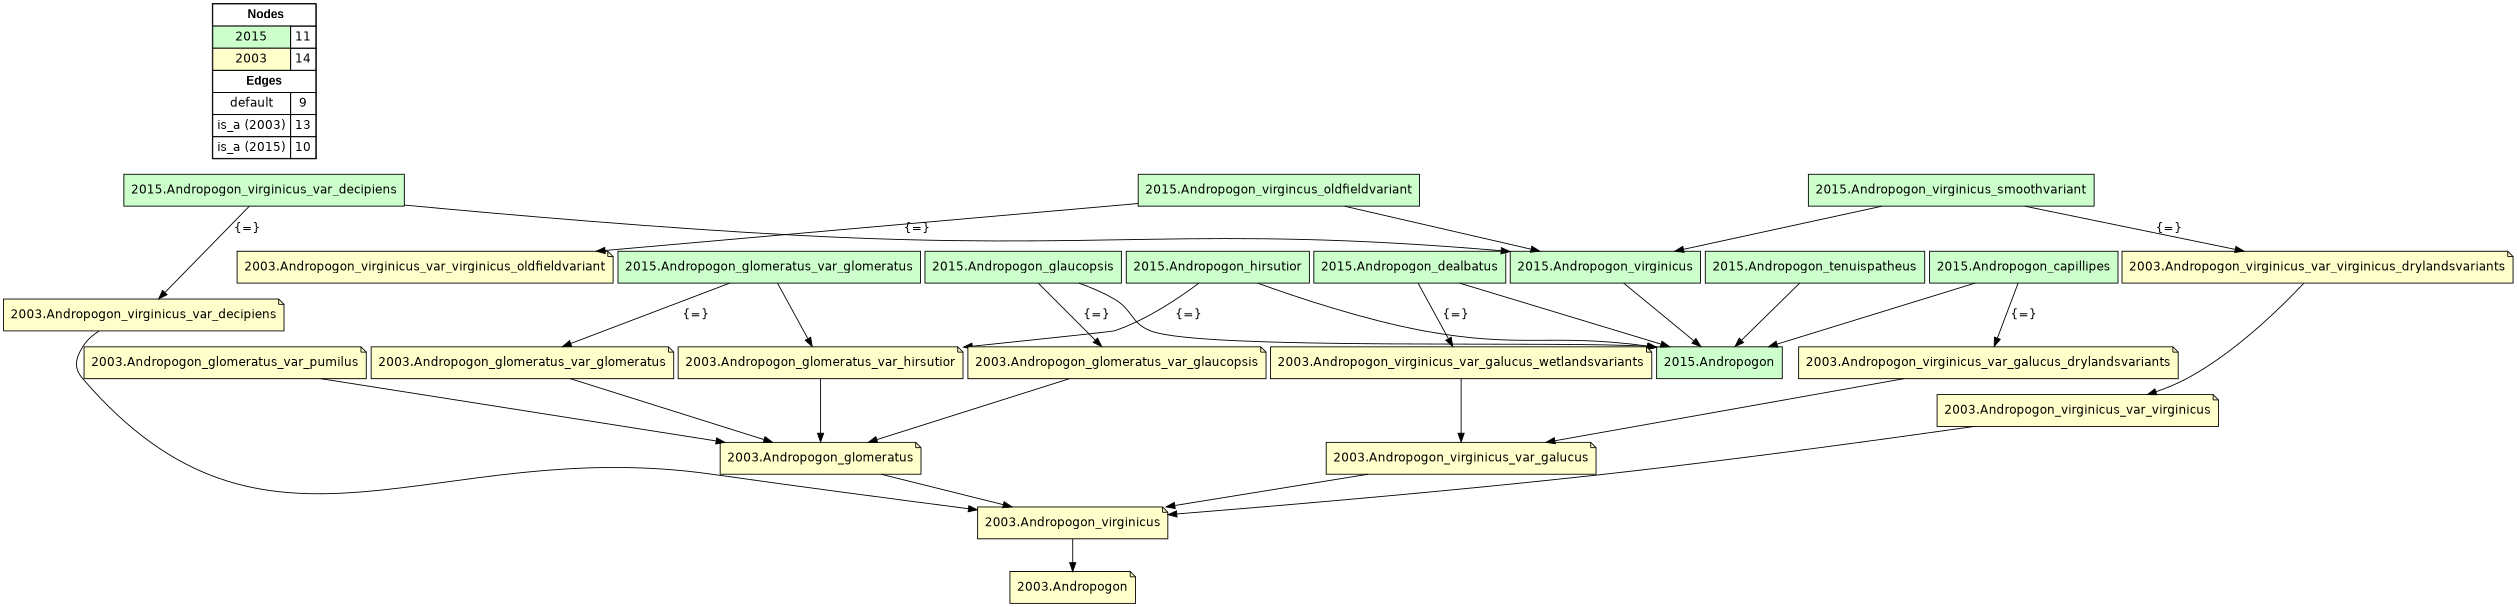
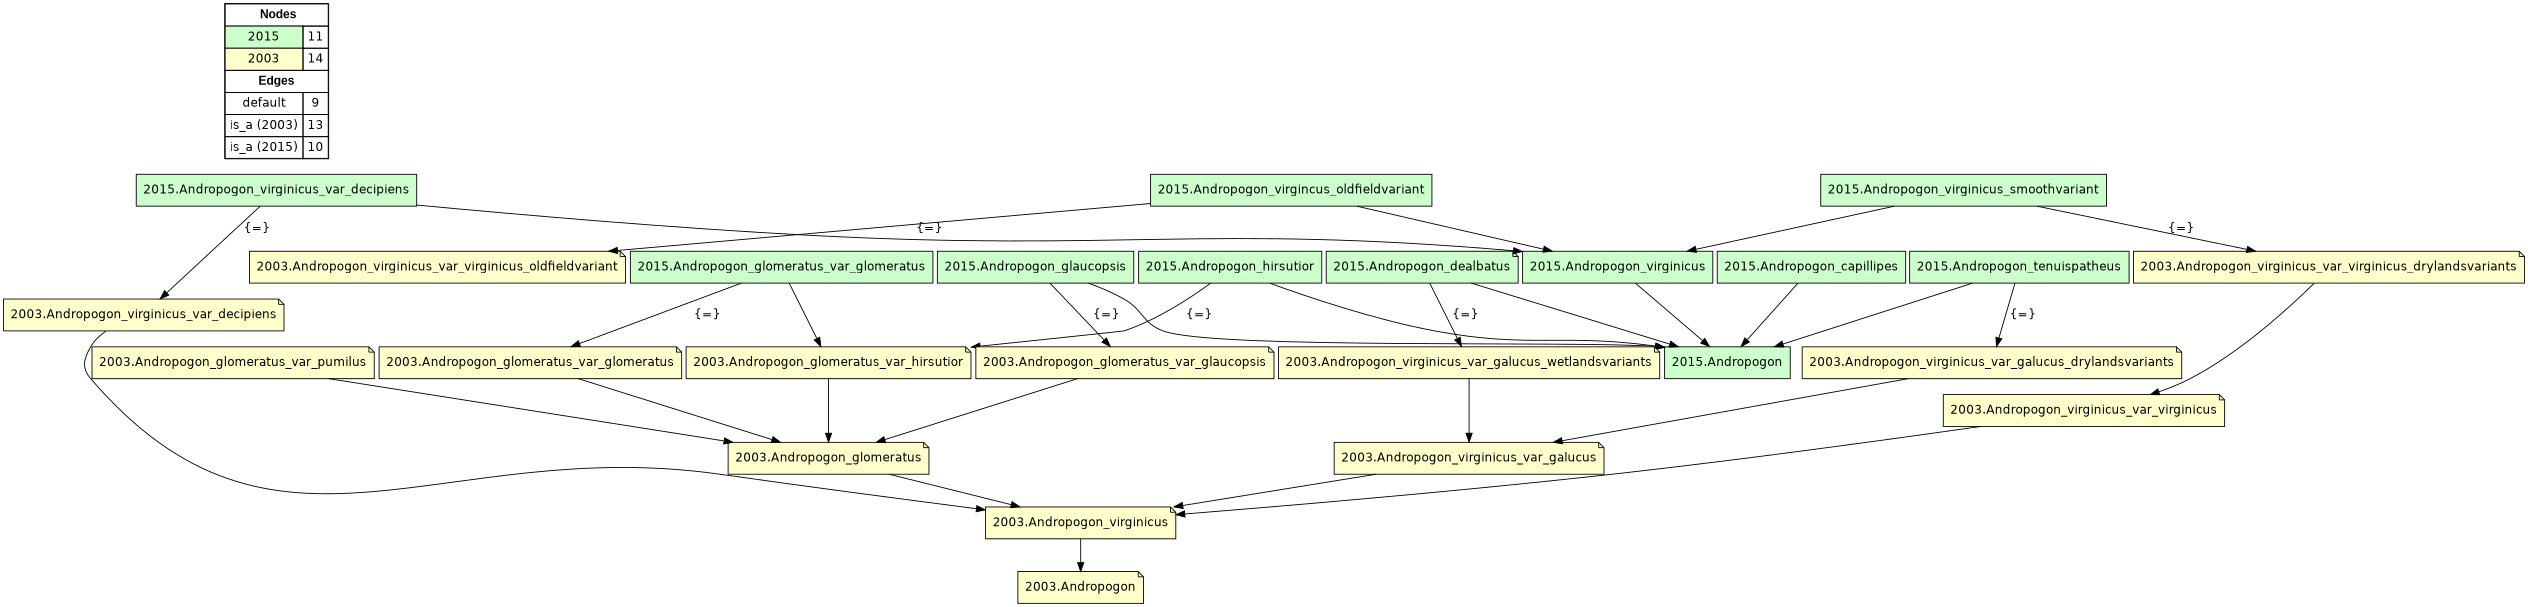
(1410, 267) -> (1422, 267)
(2008, 311) -> (2007, 310)
